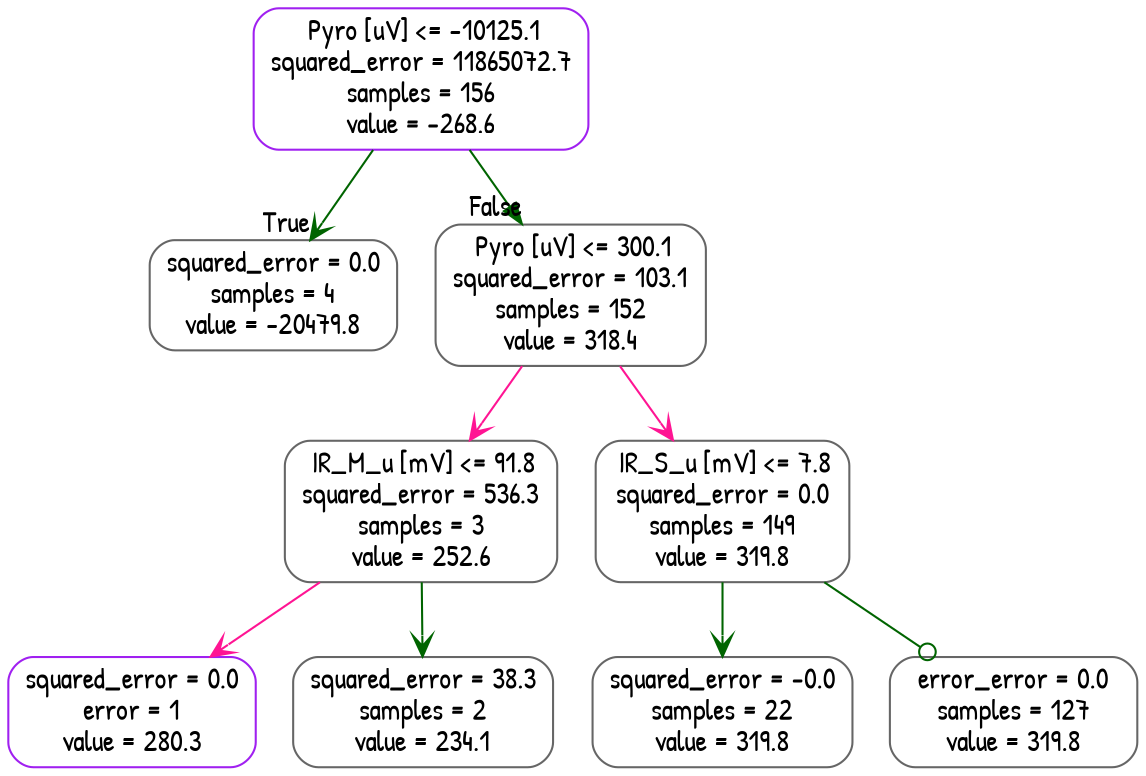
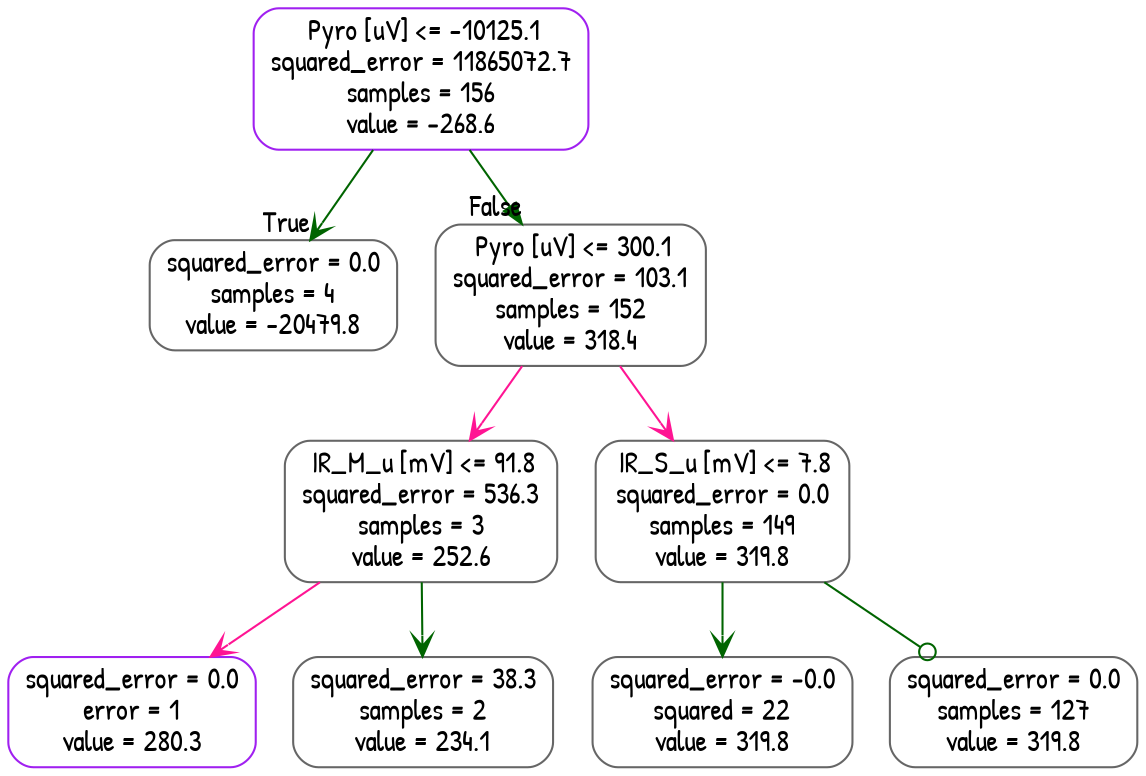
(723, 712) -> (723, 712)
(1014, 712) -> (1014, 712)
